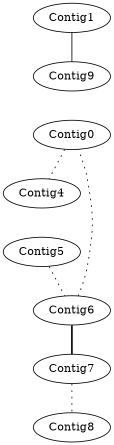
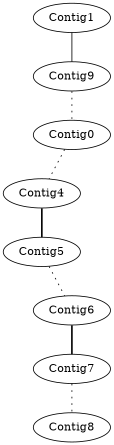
none -> (42, 223)
(92, 223) -> (72, 106)
